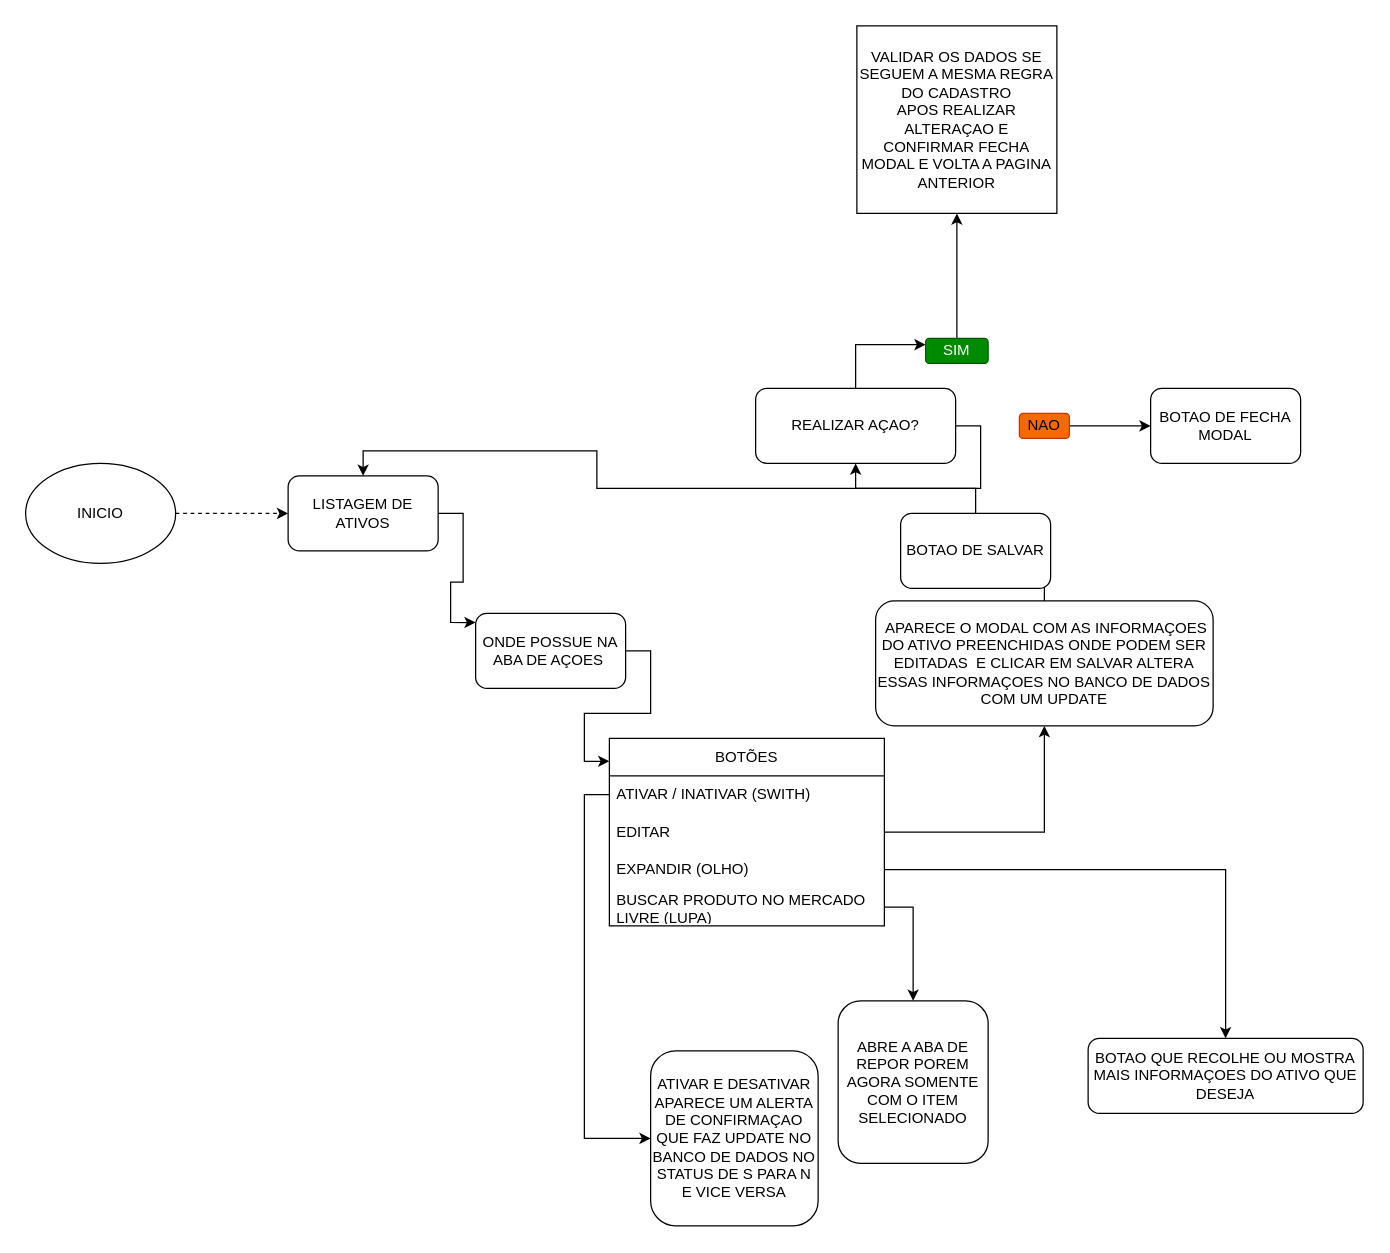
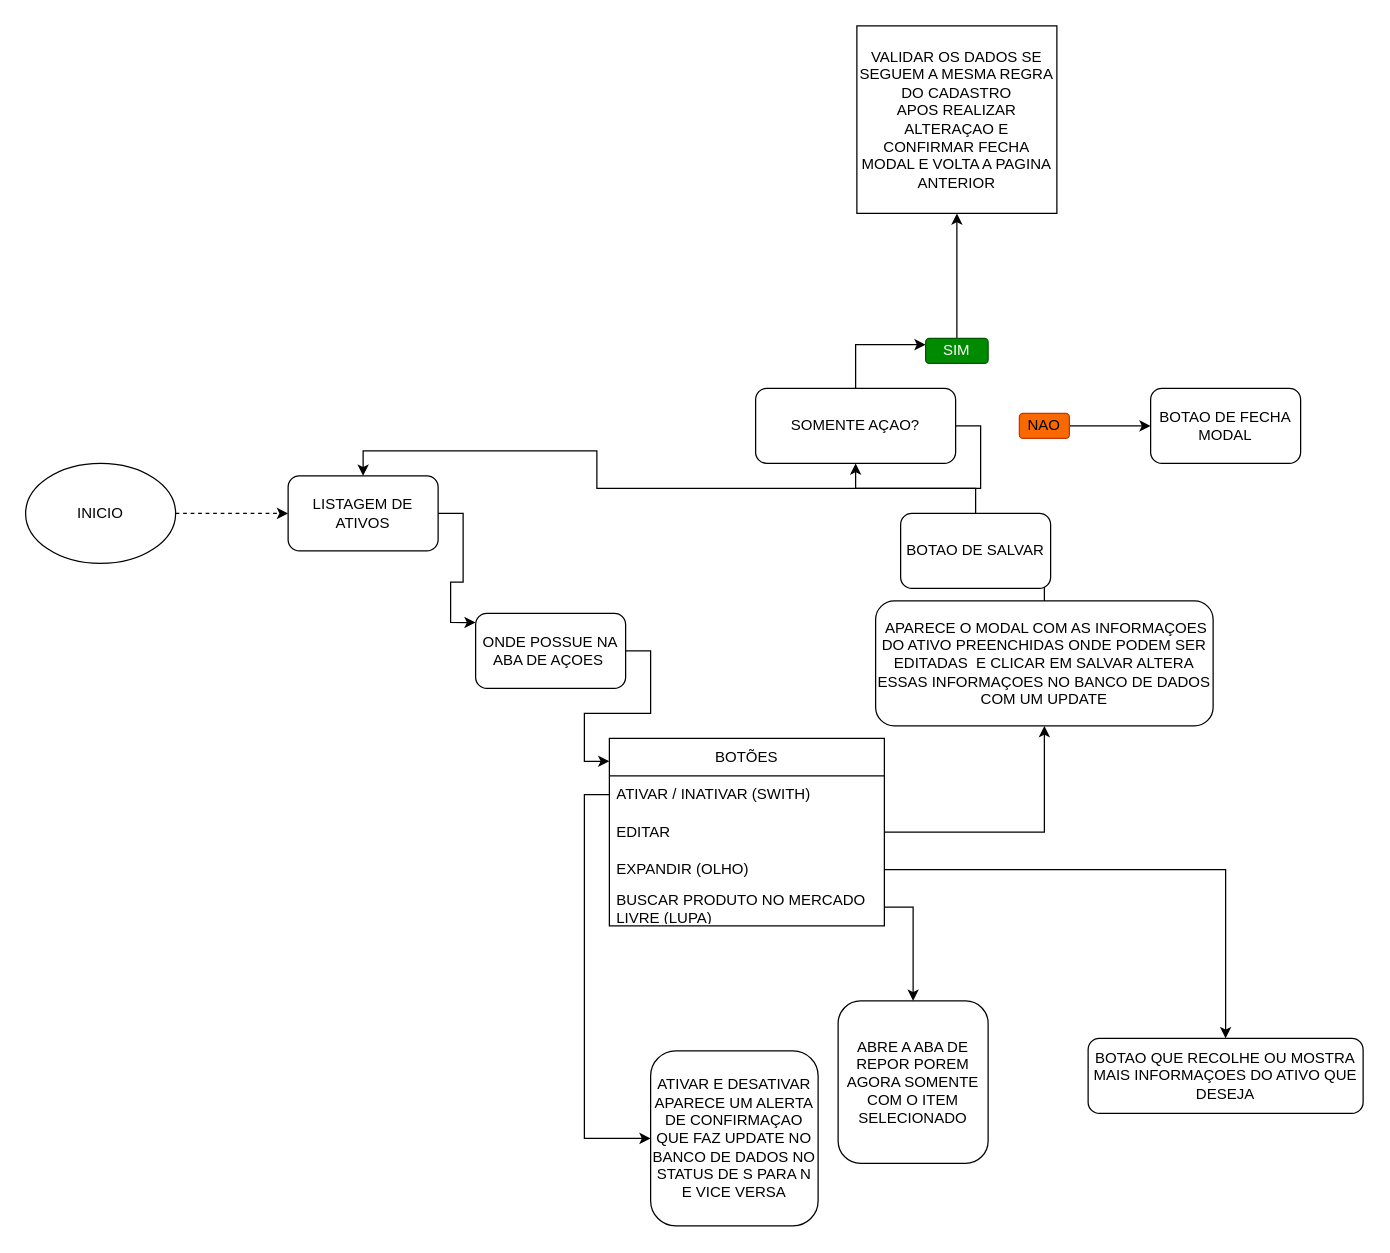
(856, 426) -> (856, 426)
